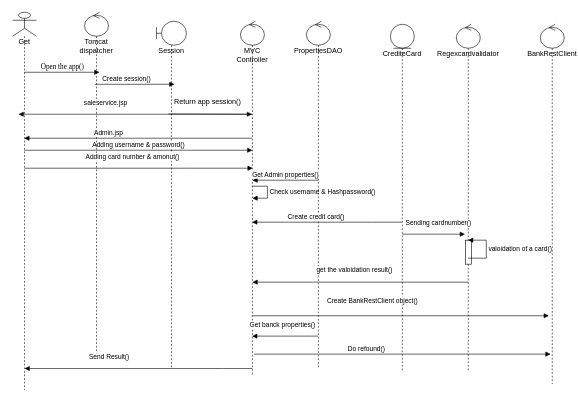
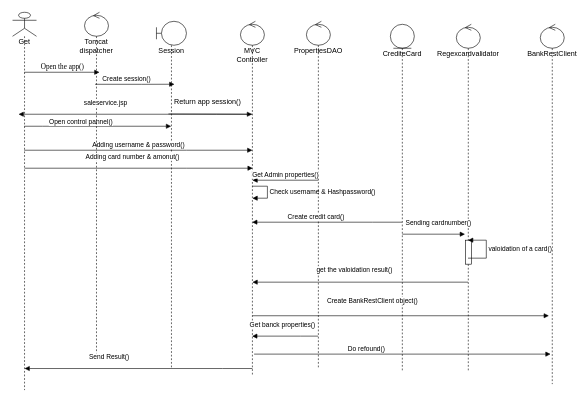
none -> (110, 126)
(30, 138) -> none
